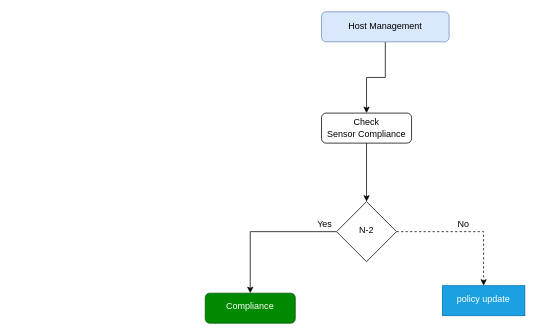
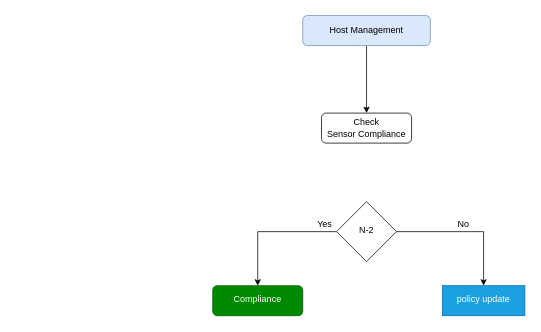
(385, 27) -> (366, 30)
(366, 169) -> none
(464, 231) -> (464, 231)
(250, 308) -> (258, 300)
